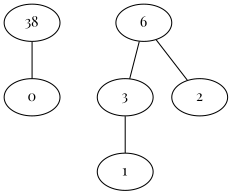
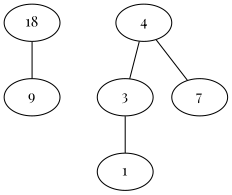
(32, 23) -> (32, 23)
(144, 23) -> (144, 23)
(32, 97) -> (32, 97)
(200, 97) -> (200, 97)
